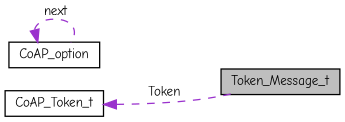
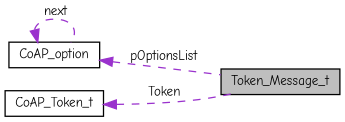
none -> (167, 68)
